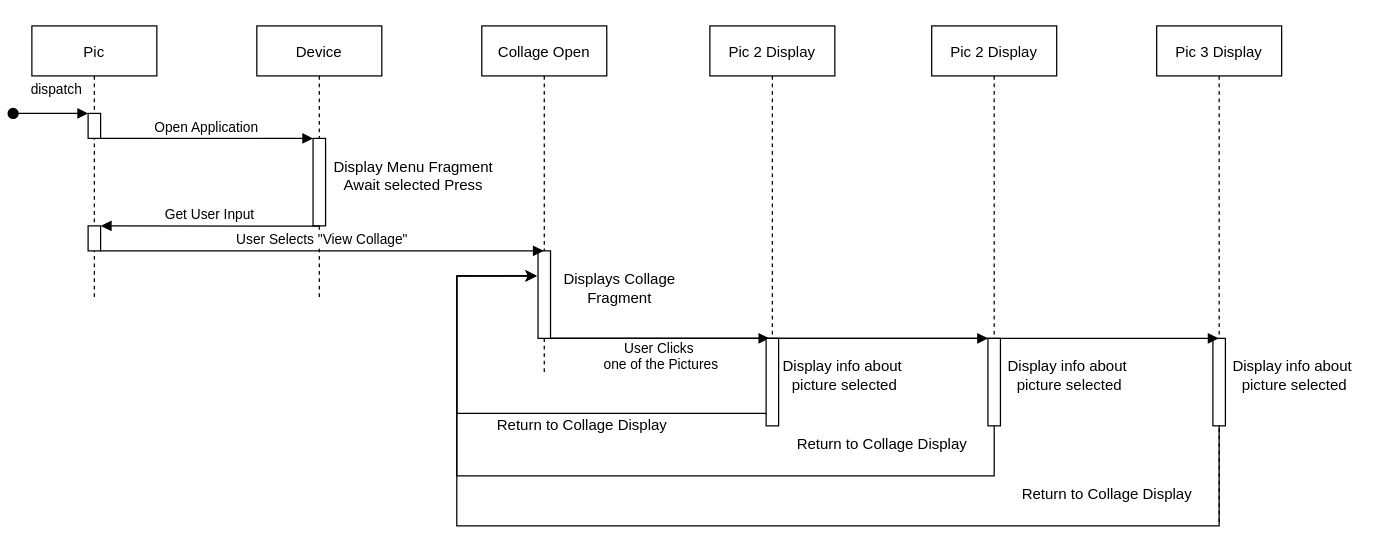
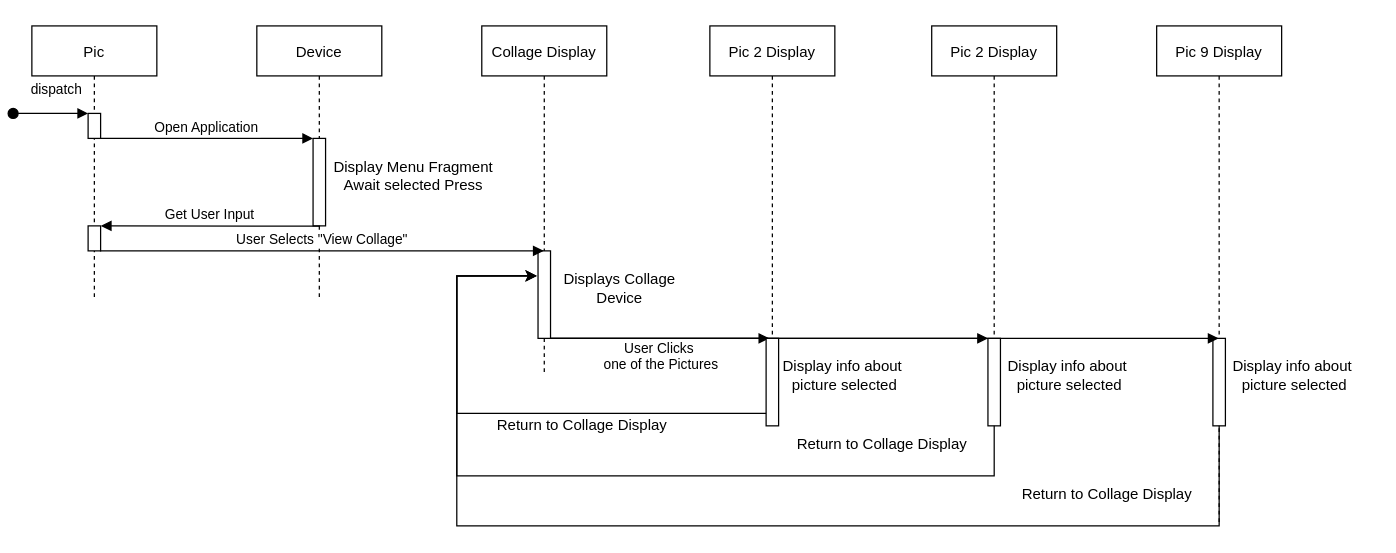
(544, 51) -> (544, 51)
(1219, 51) -> (1219, 51)
(620, 288) -> (620, 288)
